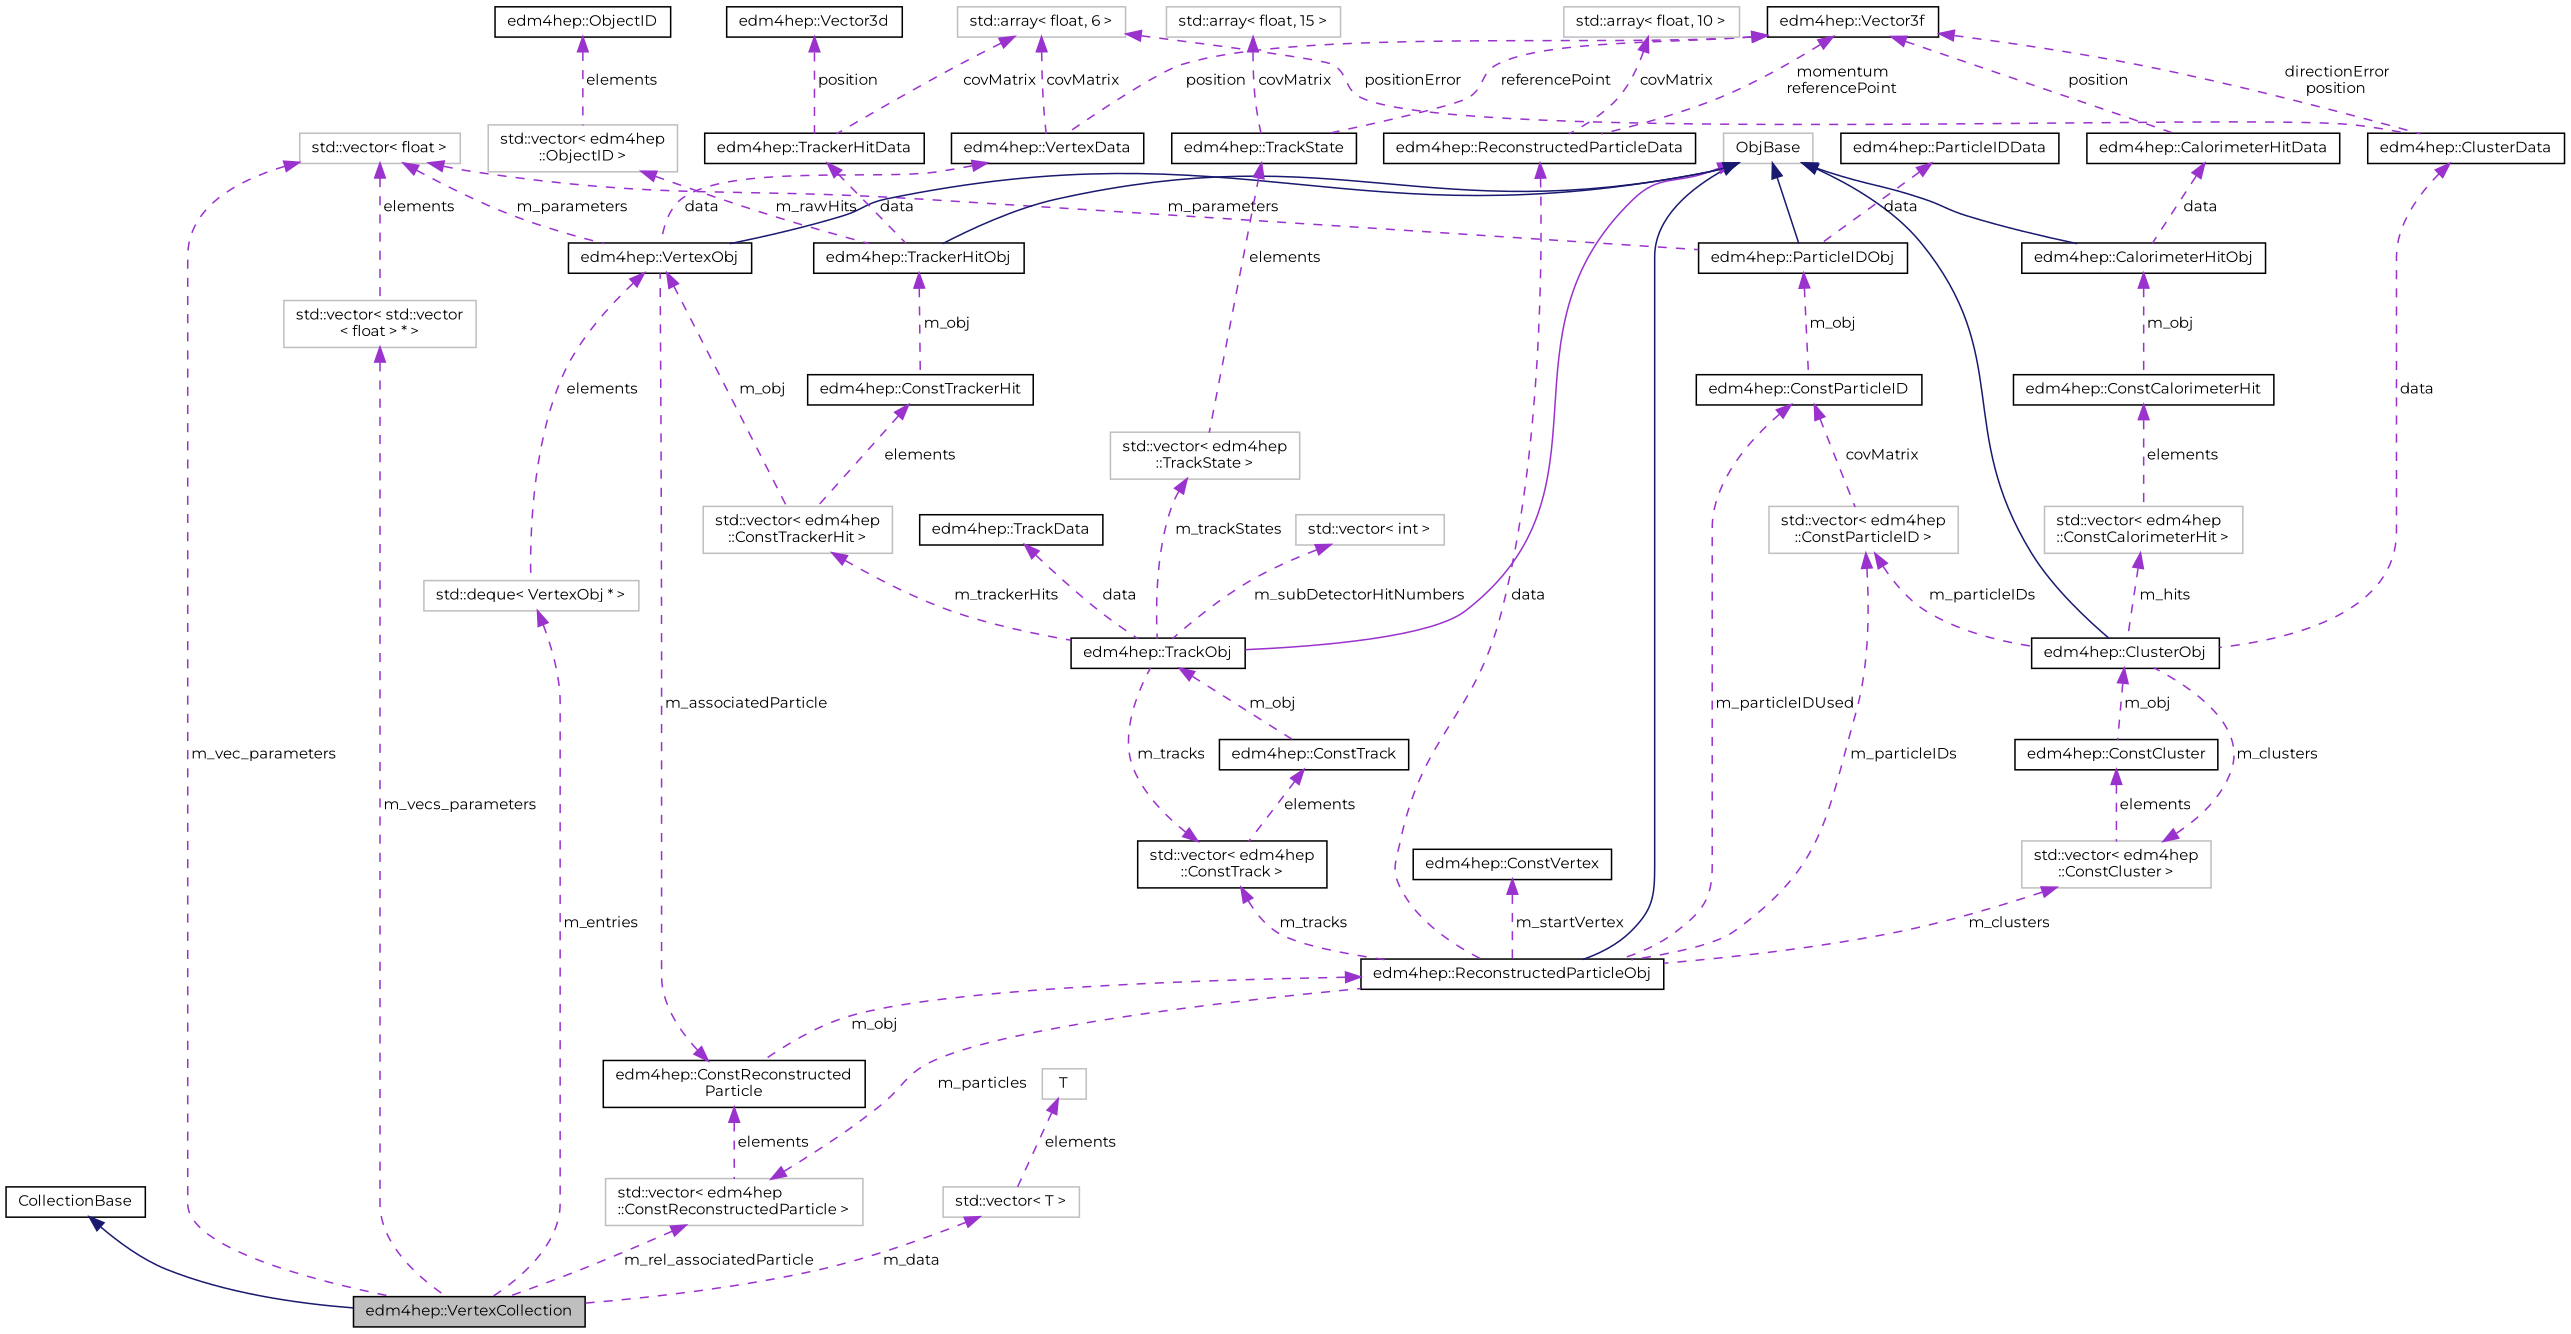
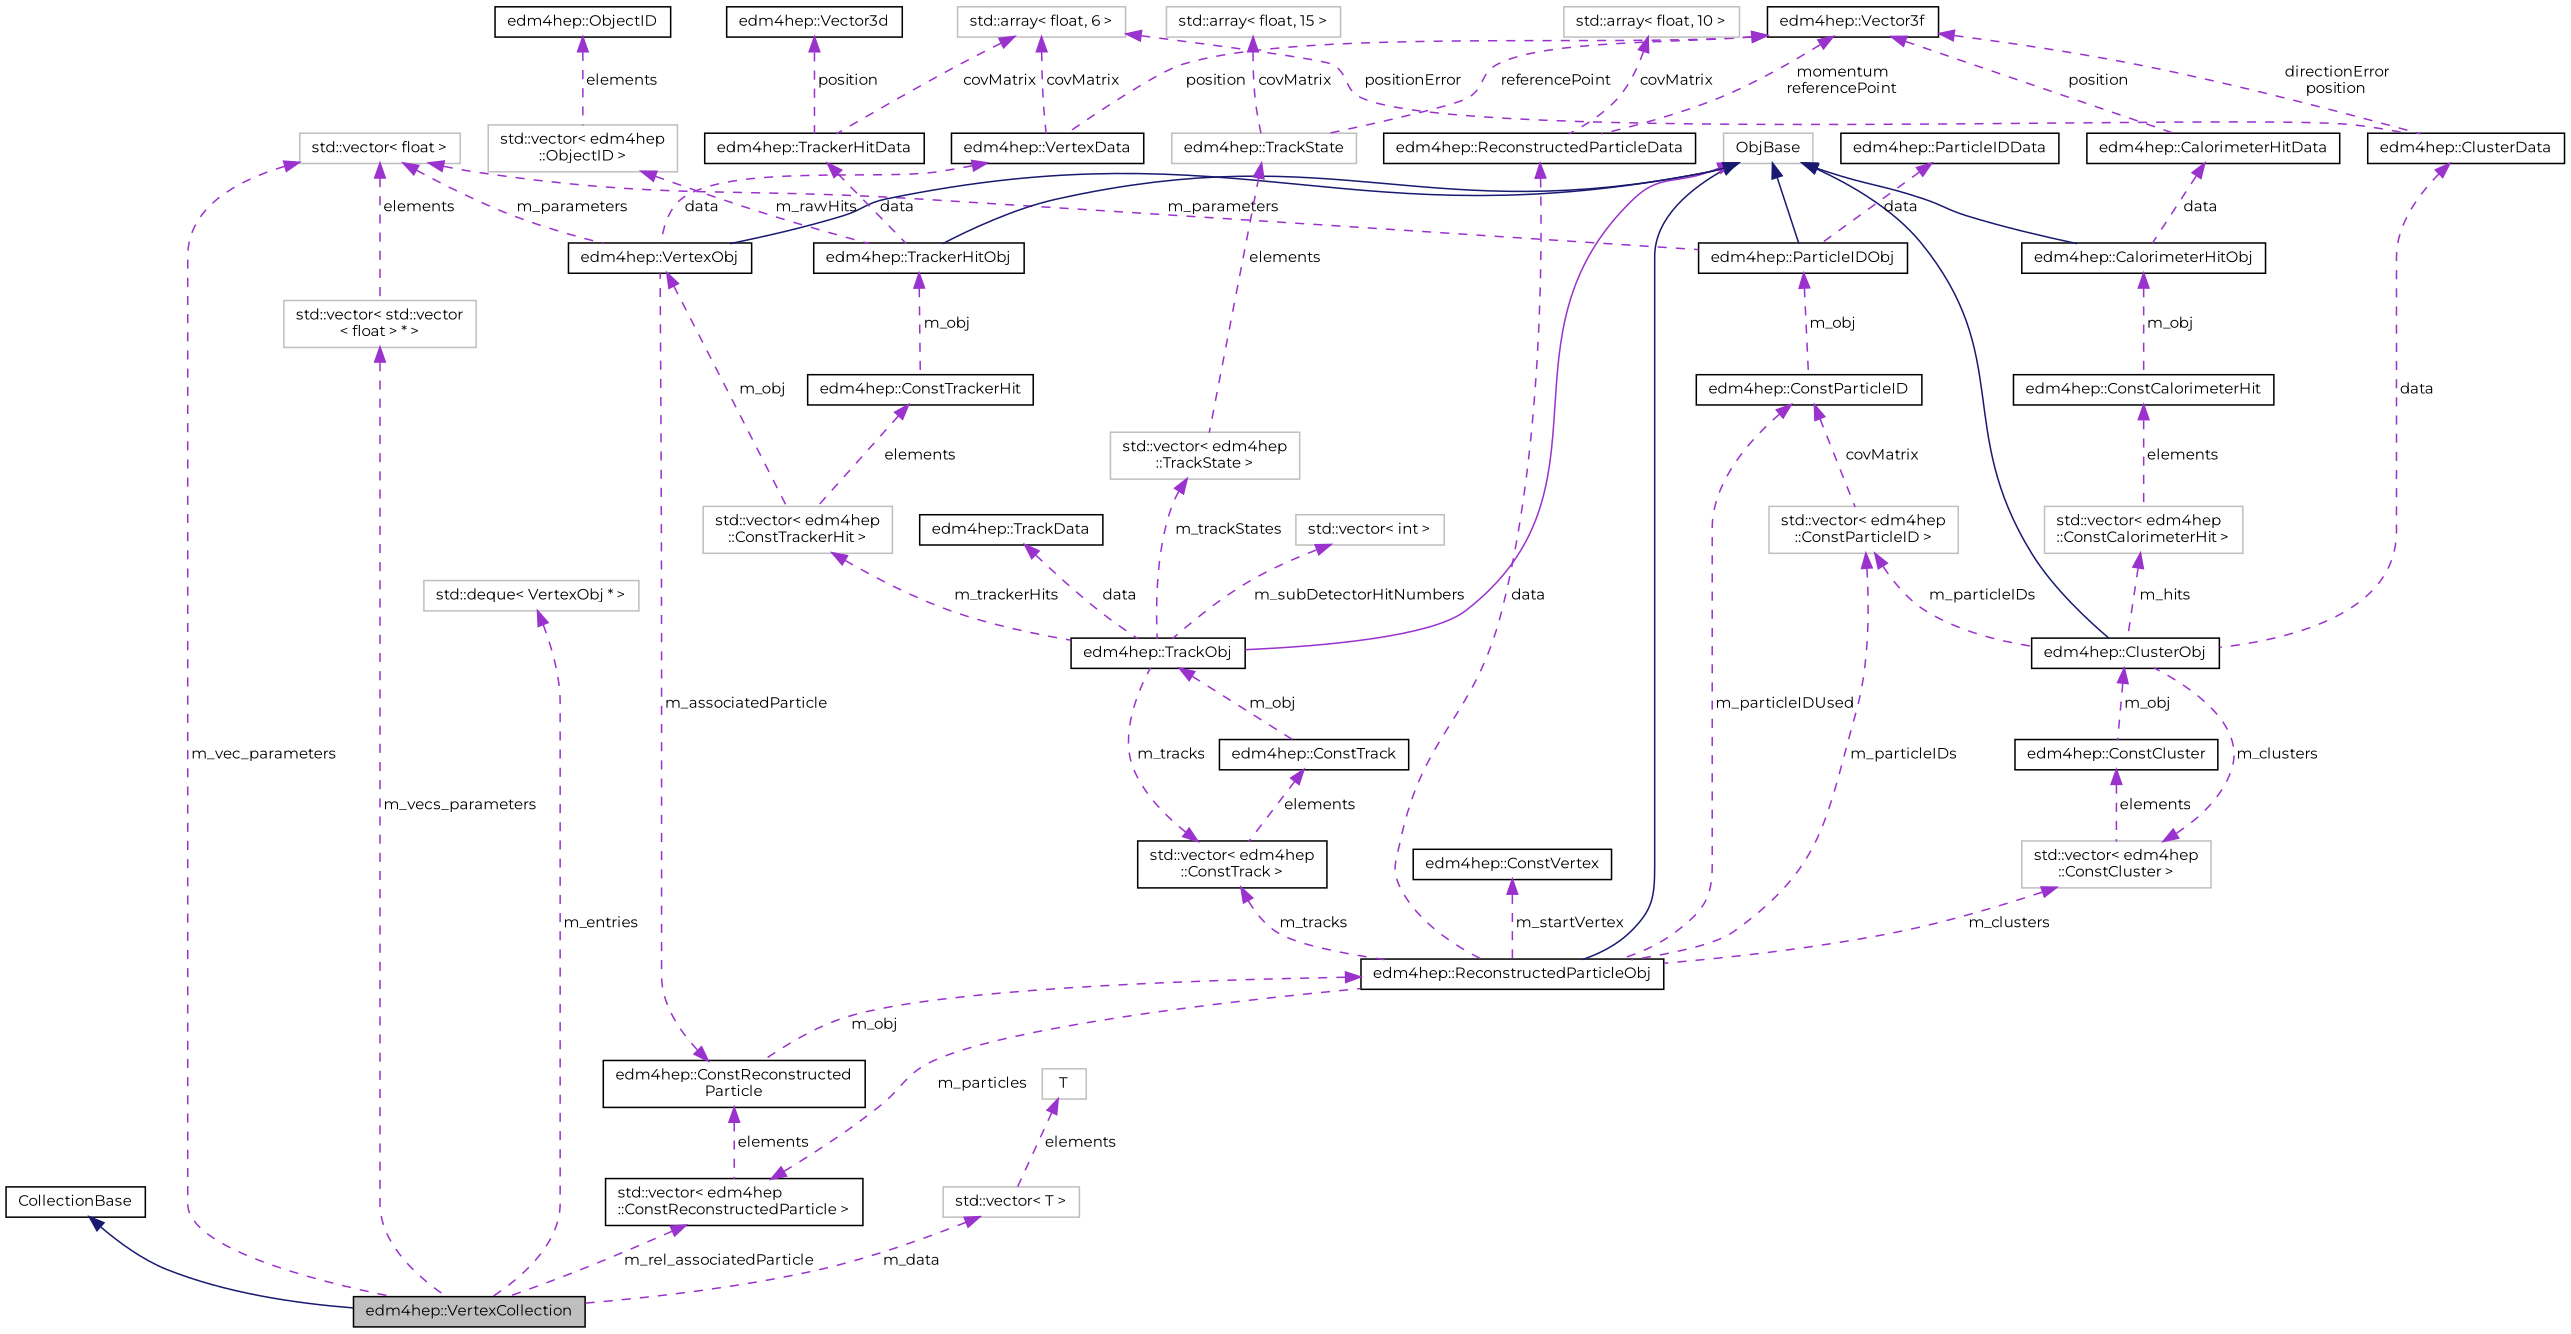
(1264, 148) -> (1264, 148)
(548, 419) -> none
(734, 1202) -> (734, 1202)
